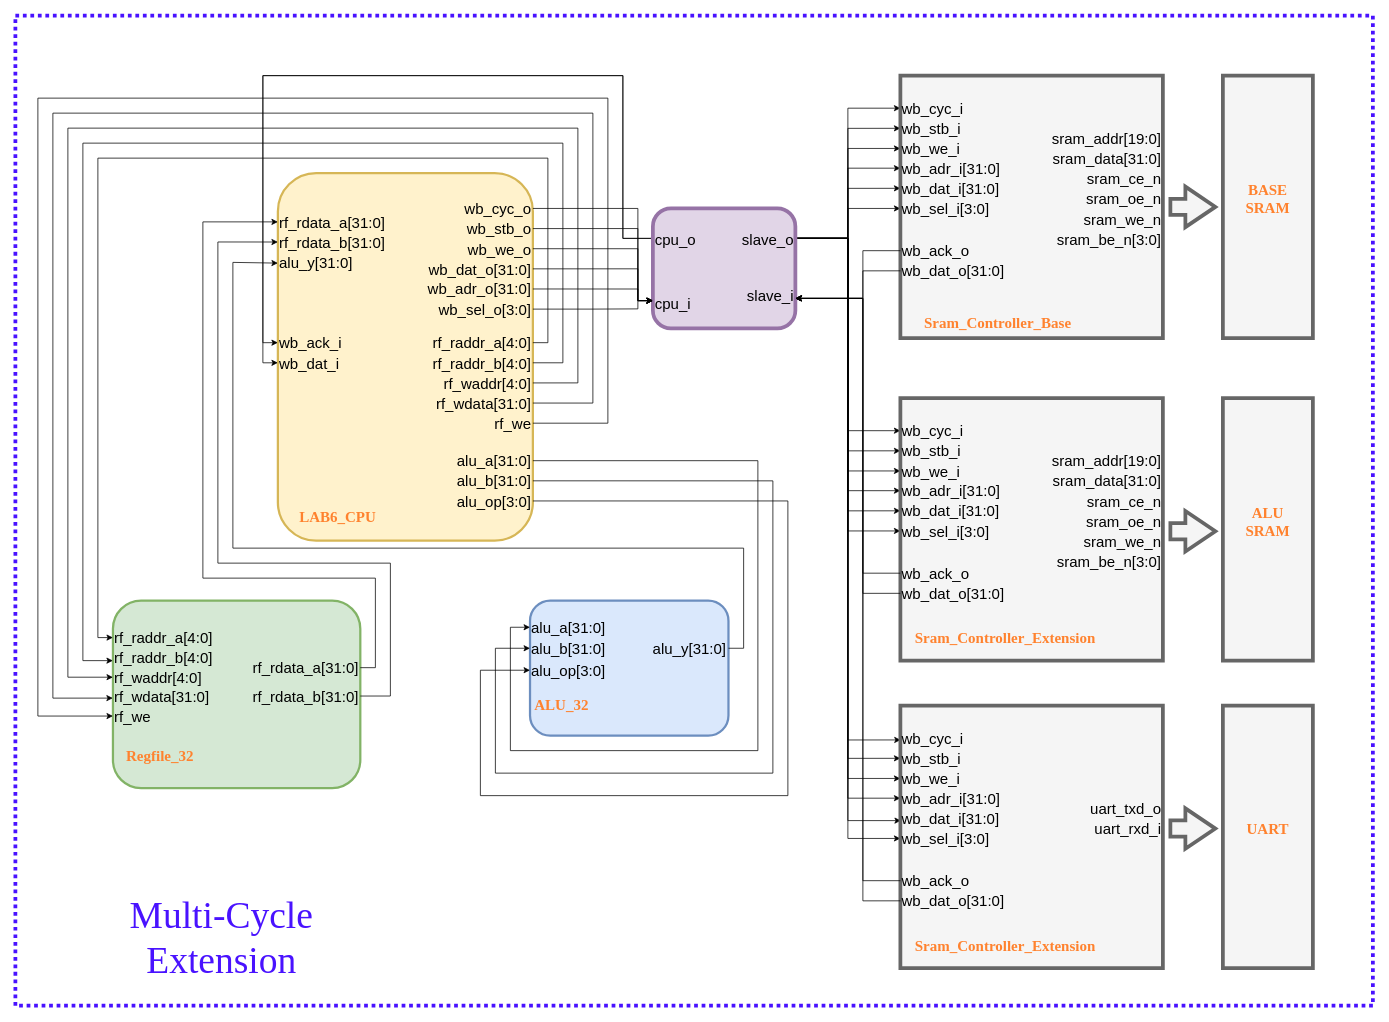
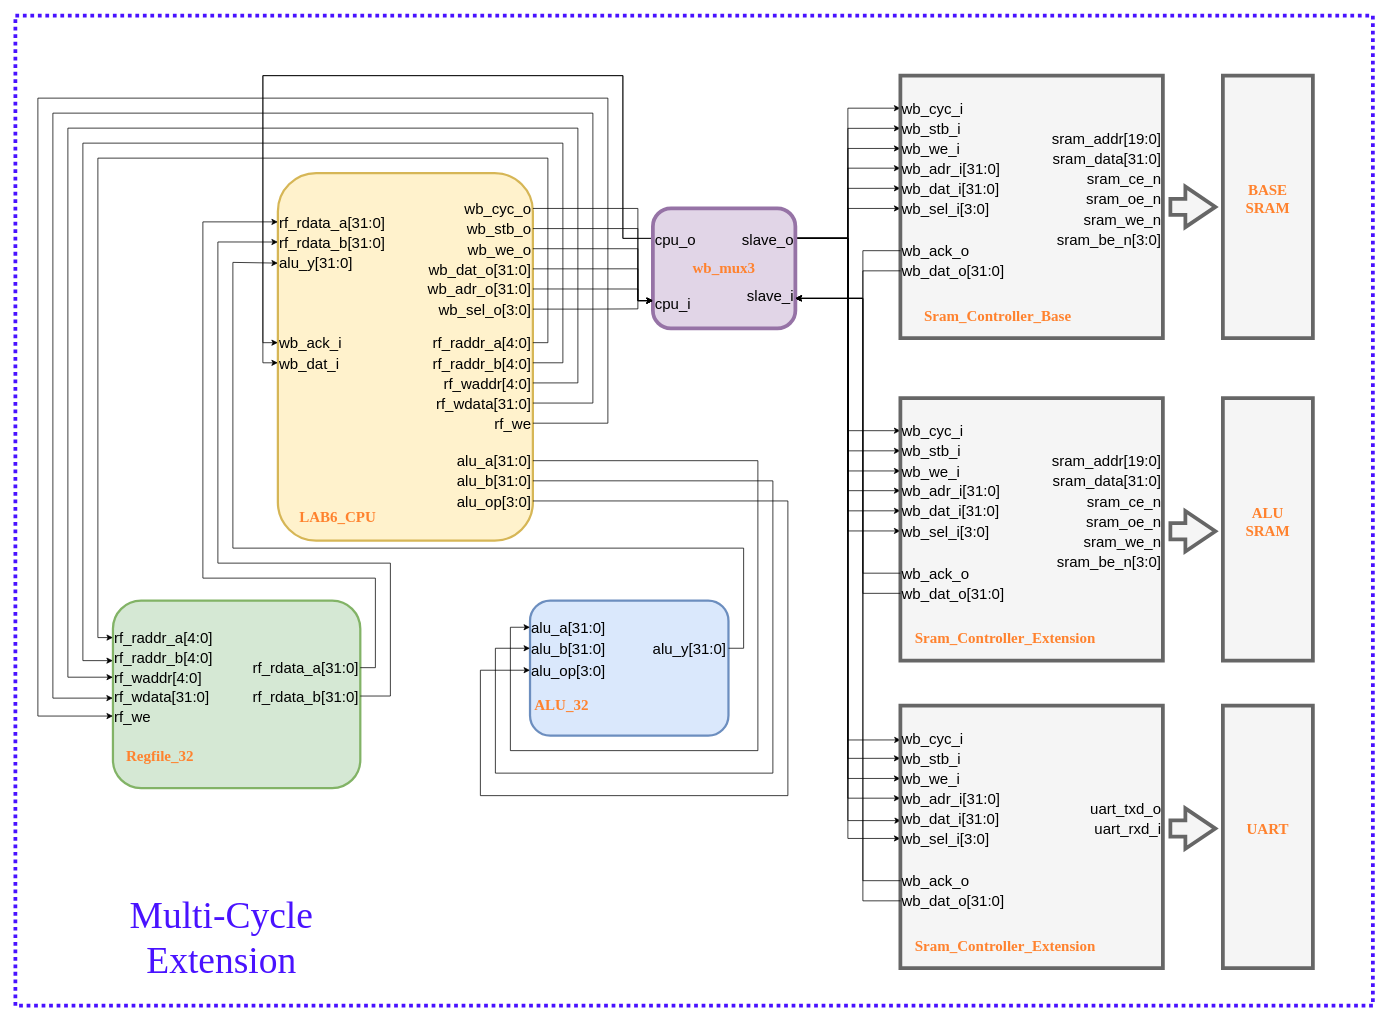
none -> (724, 267)
(998, 322) -> (998, 314)
